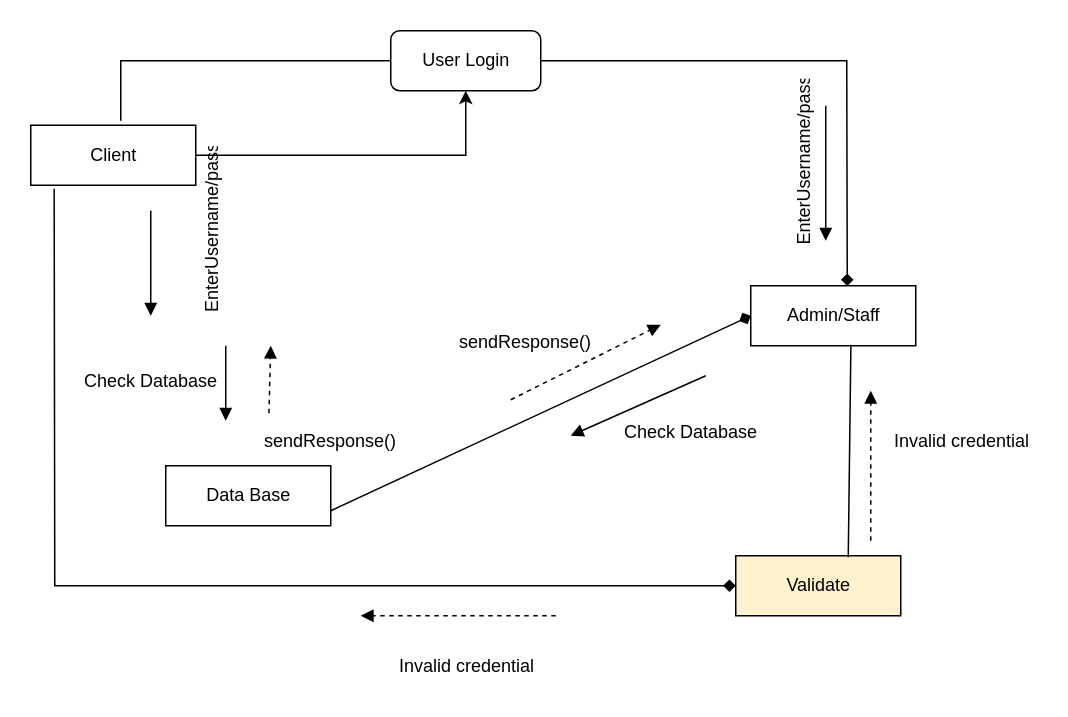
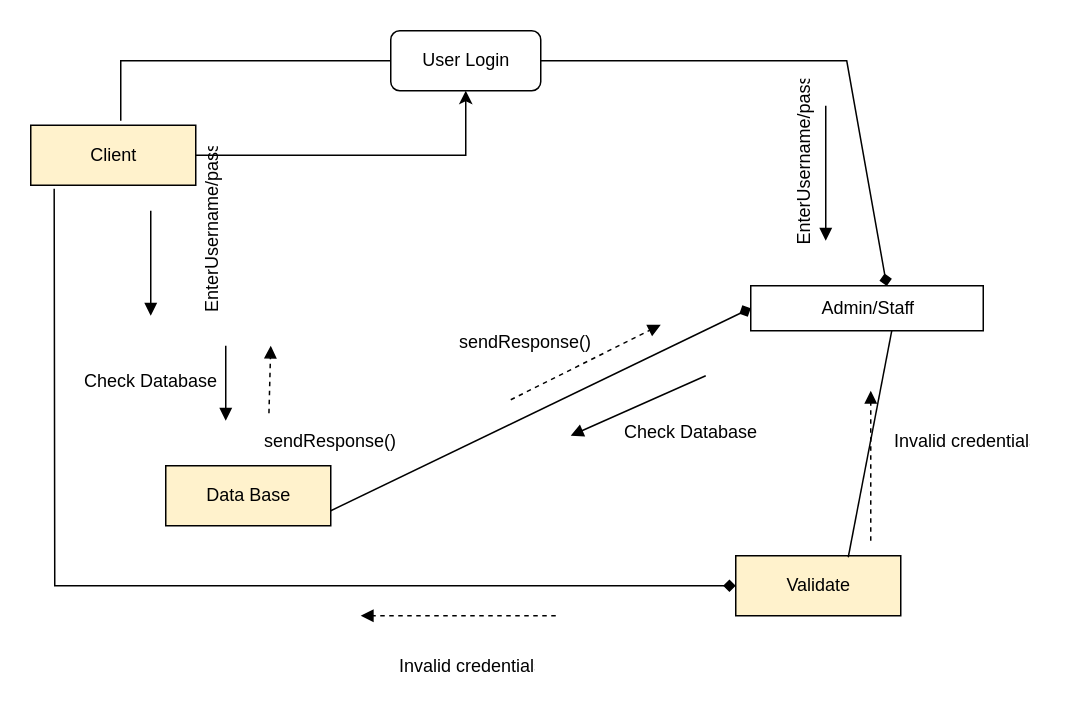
(113, 155) -> (113, 155)
(833, 316) -> (867, 308)
(248, 496) -> (248, 496)
